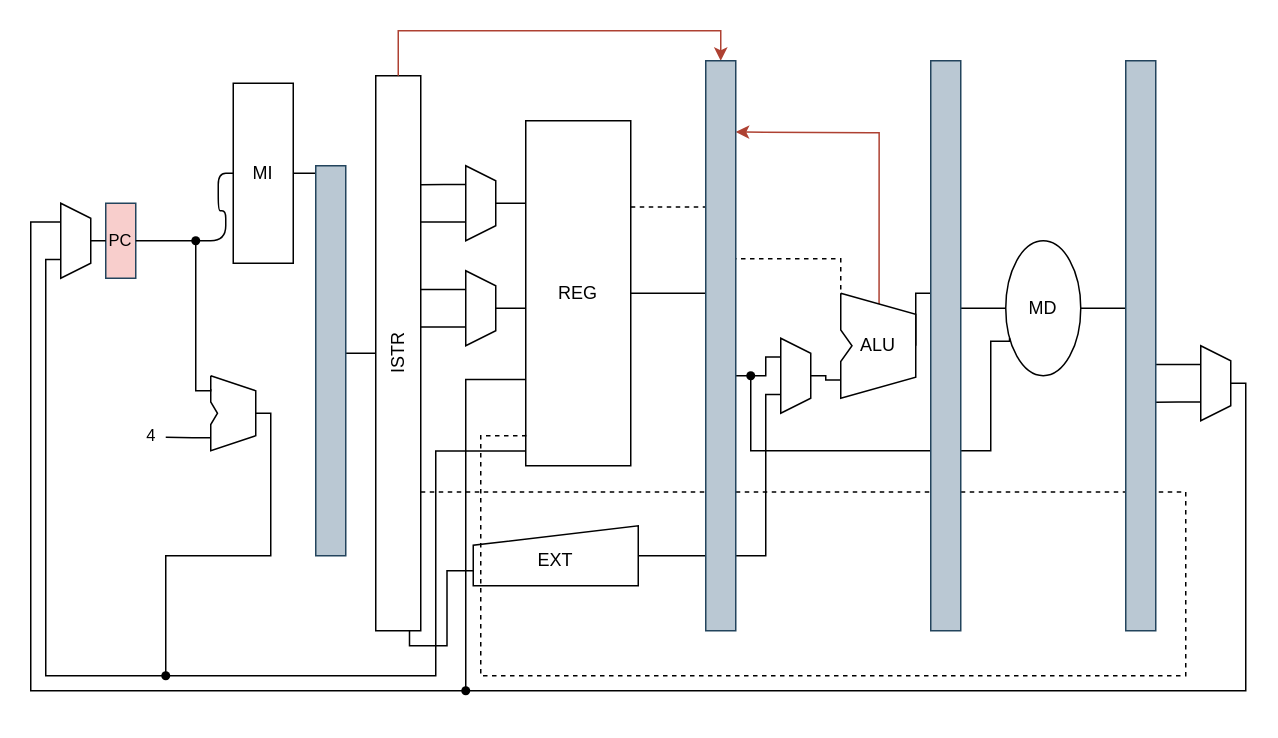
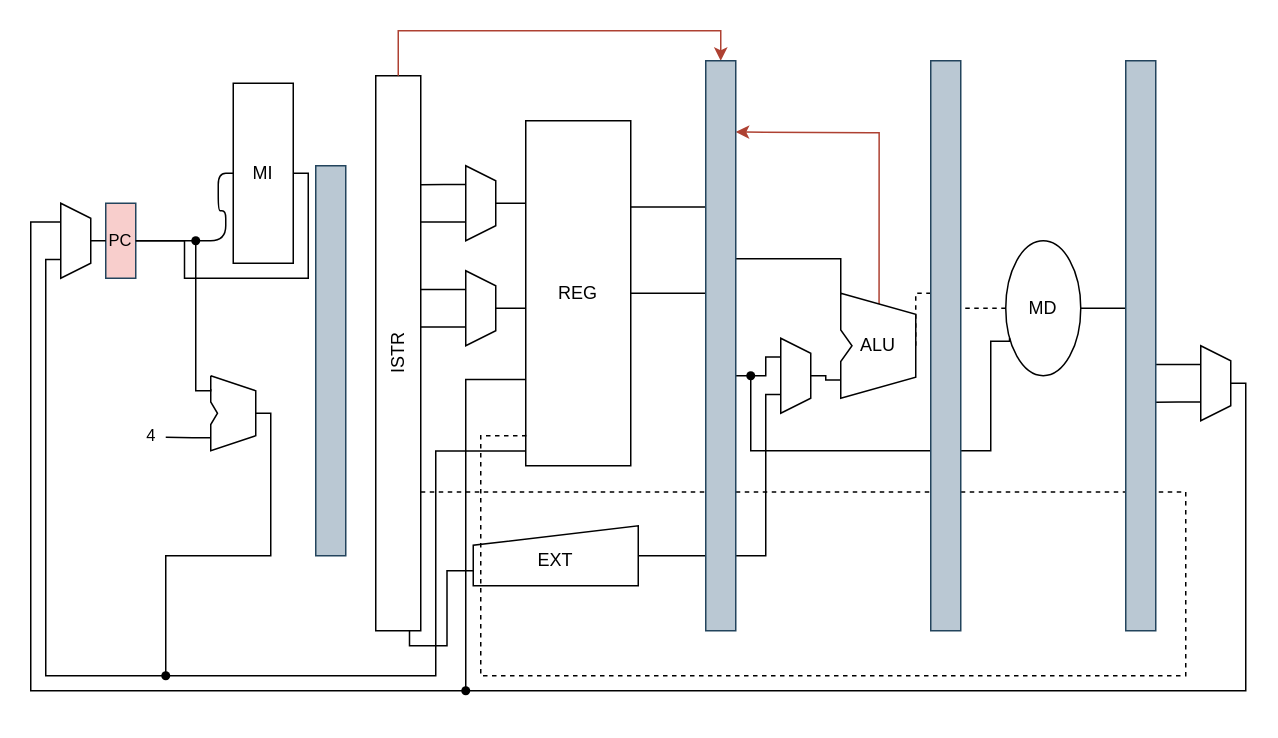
(805, 259) -> (805, 259)
(981, 308) -> (981, 308)
(360, 353) -> (283, 278)
